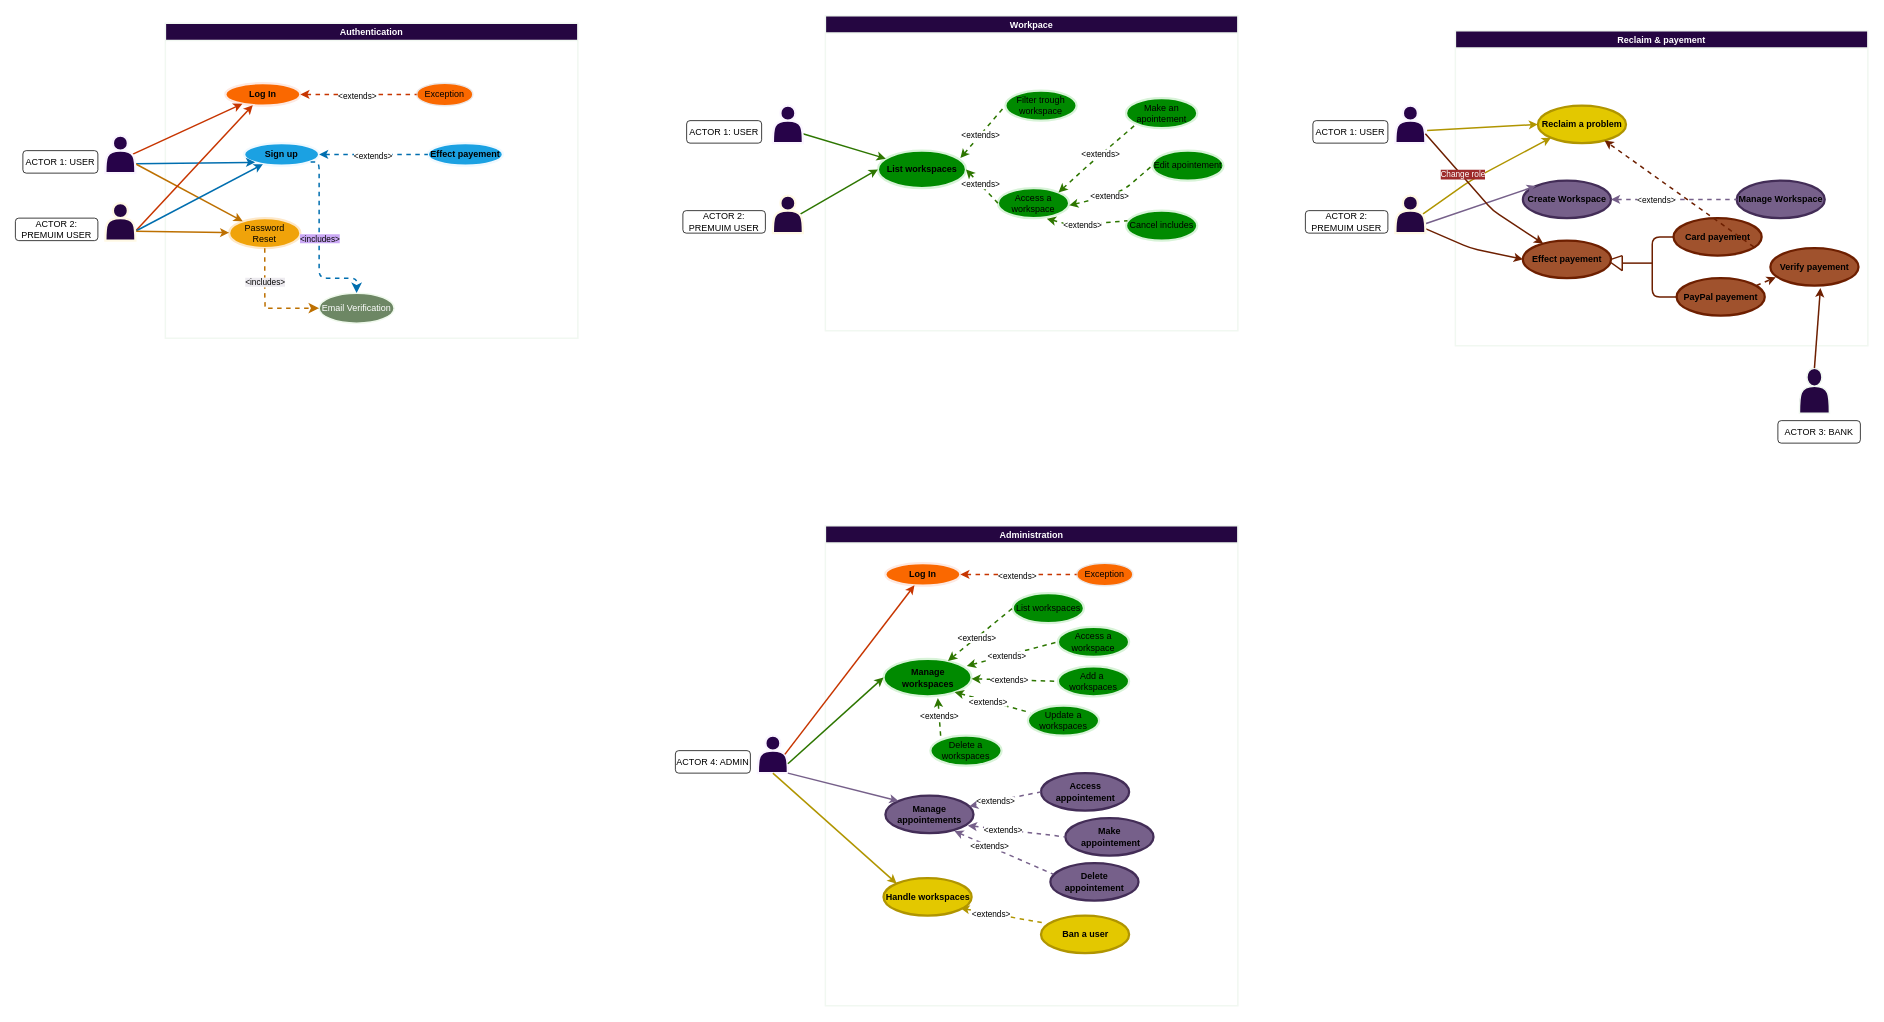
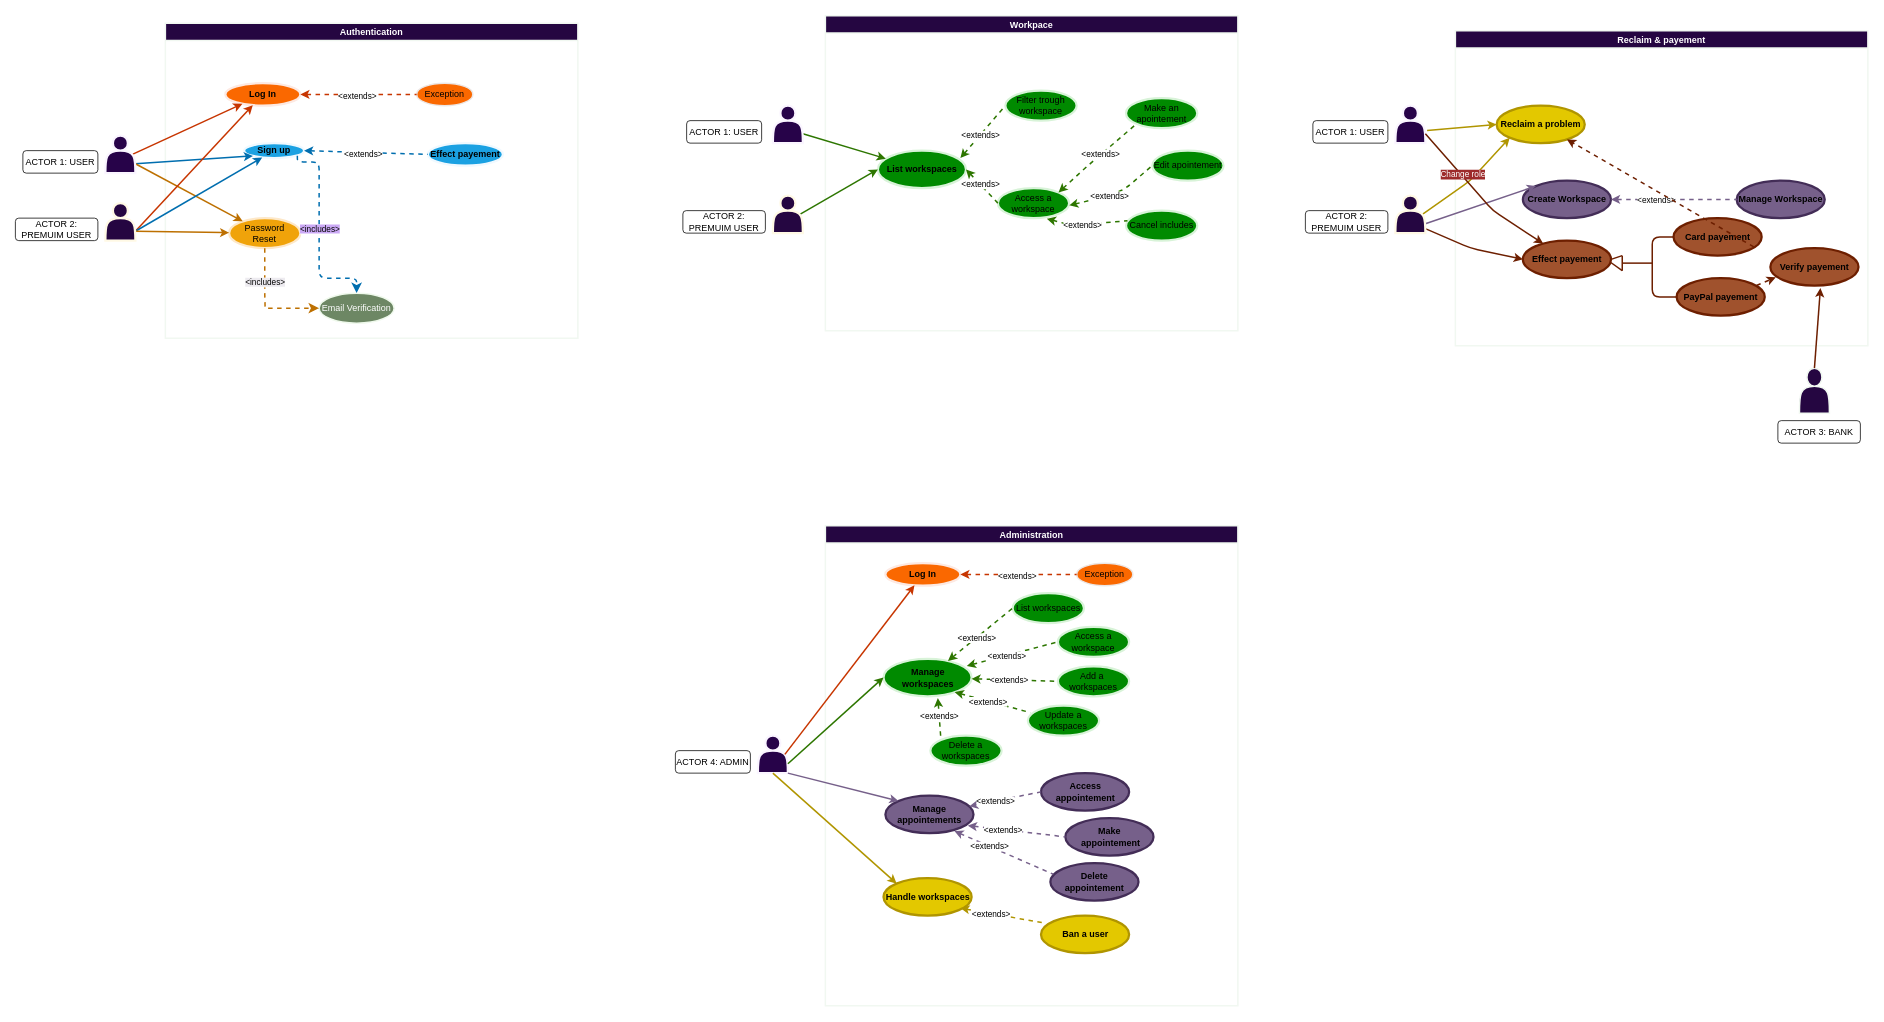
(1582, 124) -> (1541, 124)
(282, 154) -> (274, 150)
